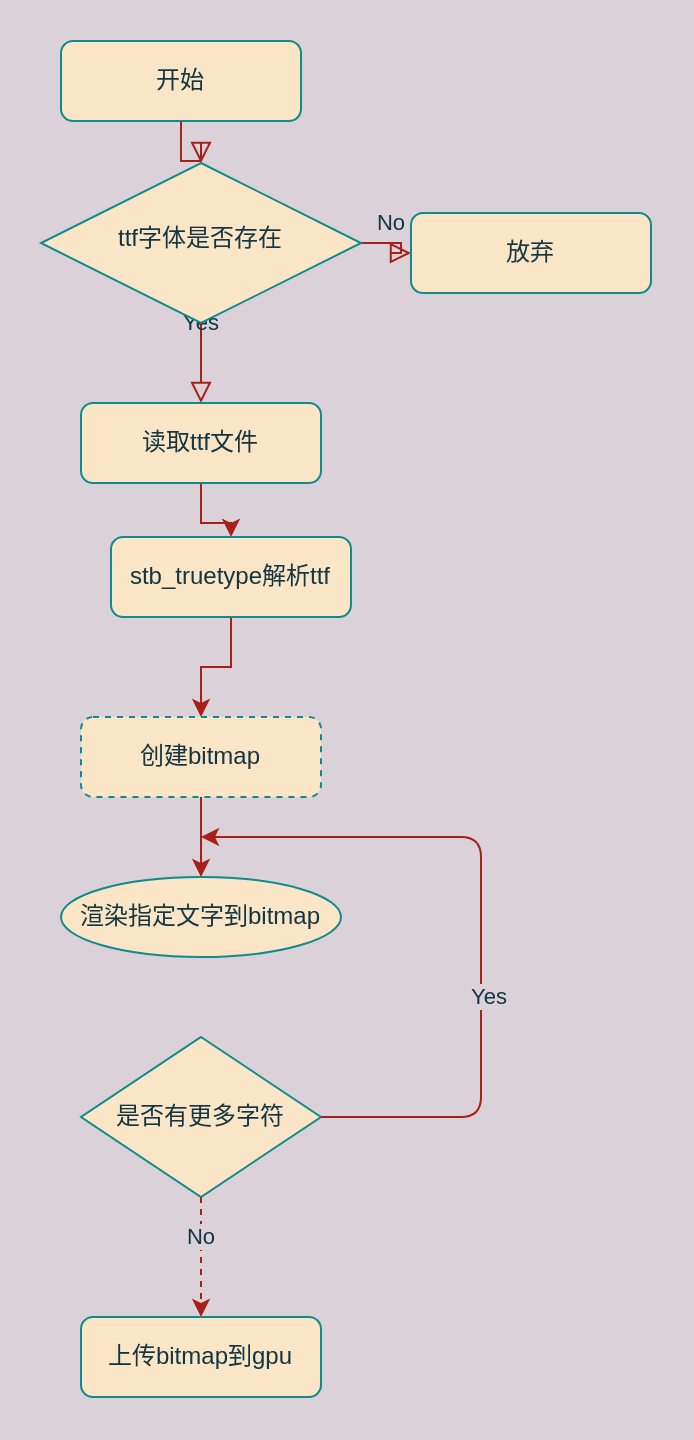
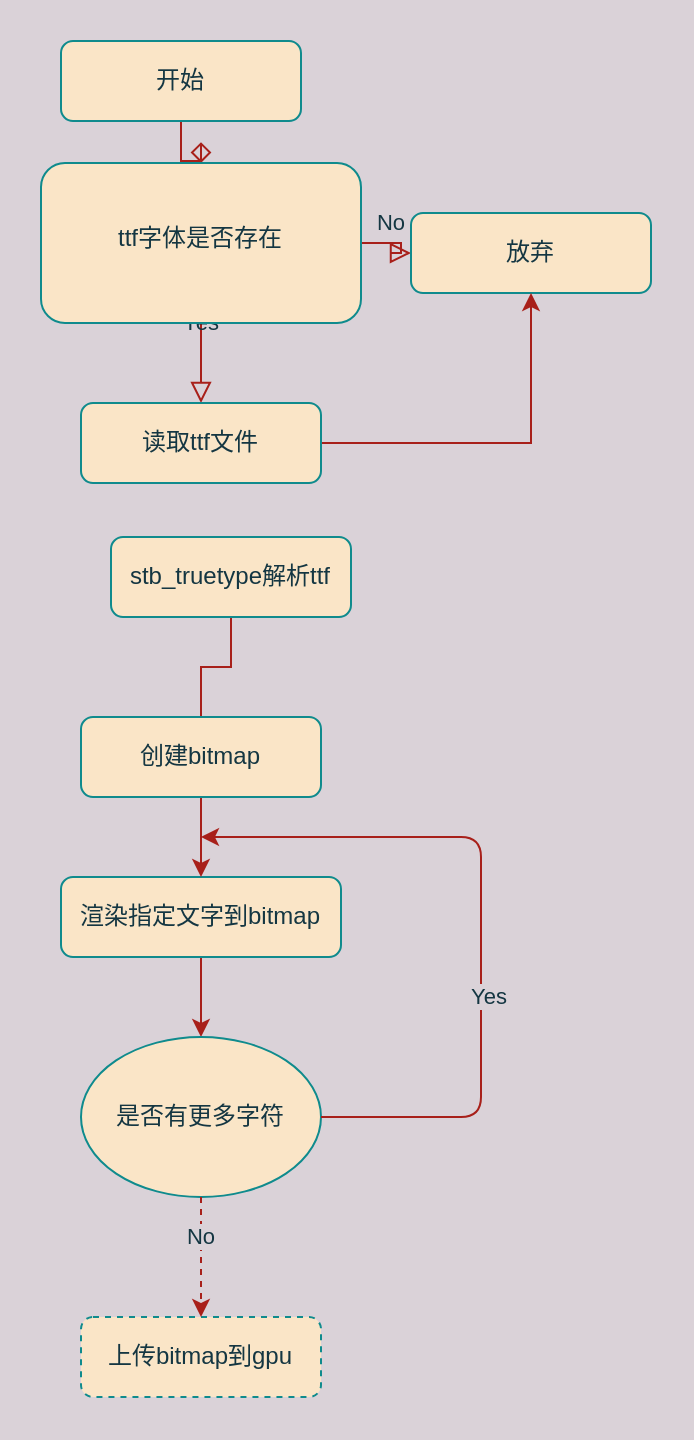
(199, 161) -> (199, 161)
(201, 243) -> (201, 243)
(201, 518) -> (494, 443)
(201, 702) -> (201, 708)
(201, 757) -> (201, 757)
(201, 917) -> (201, 917)
none -> (201, 990)
(201, 1117) -> (201, 1117)
(201, 1357) -> (201, 1357)
